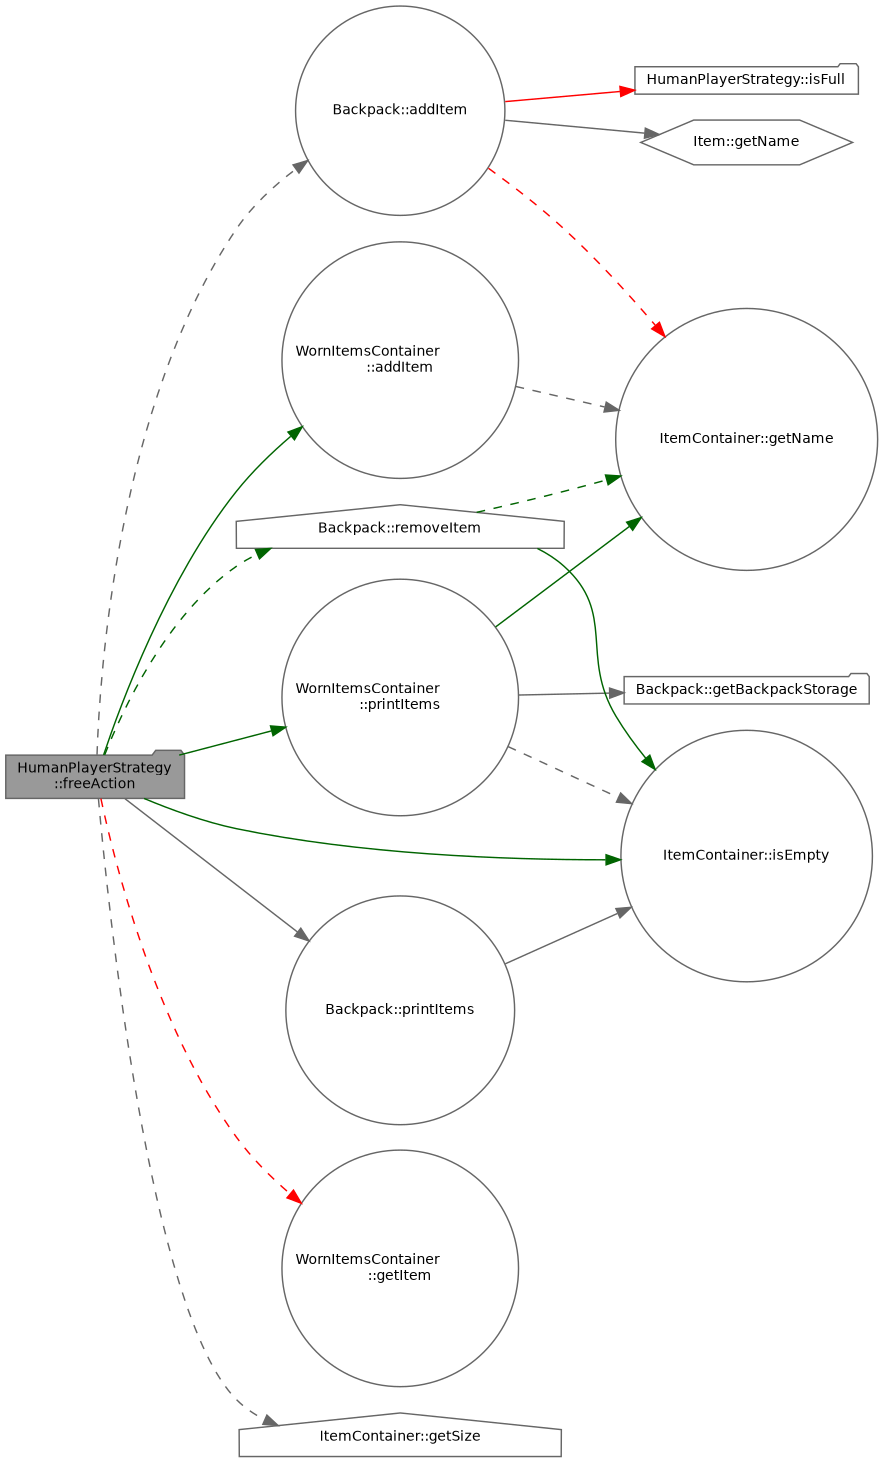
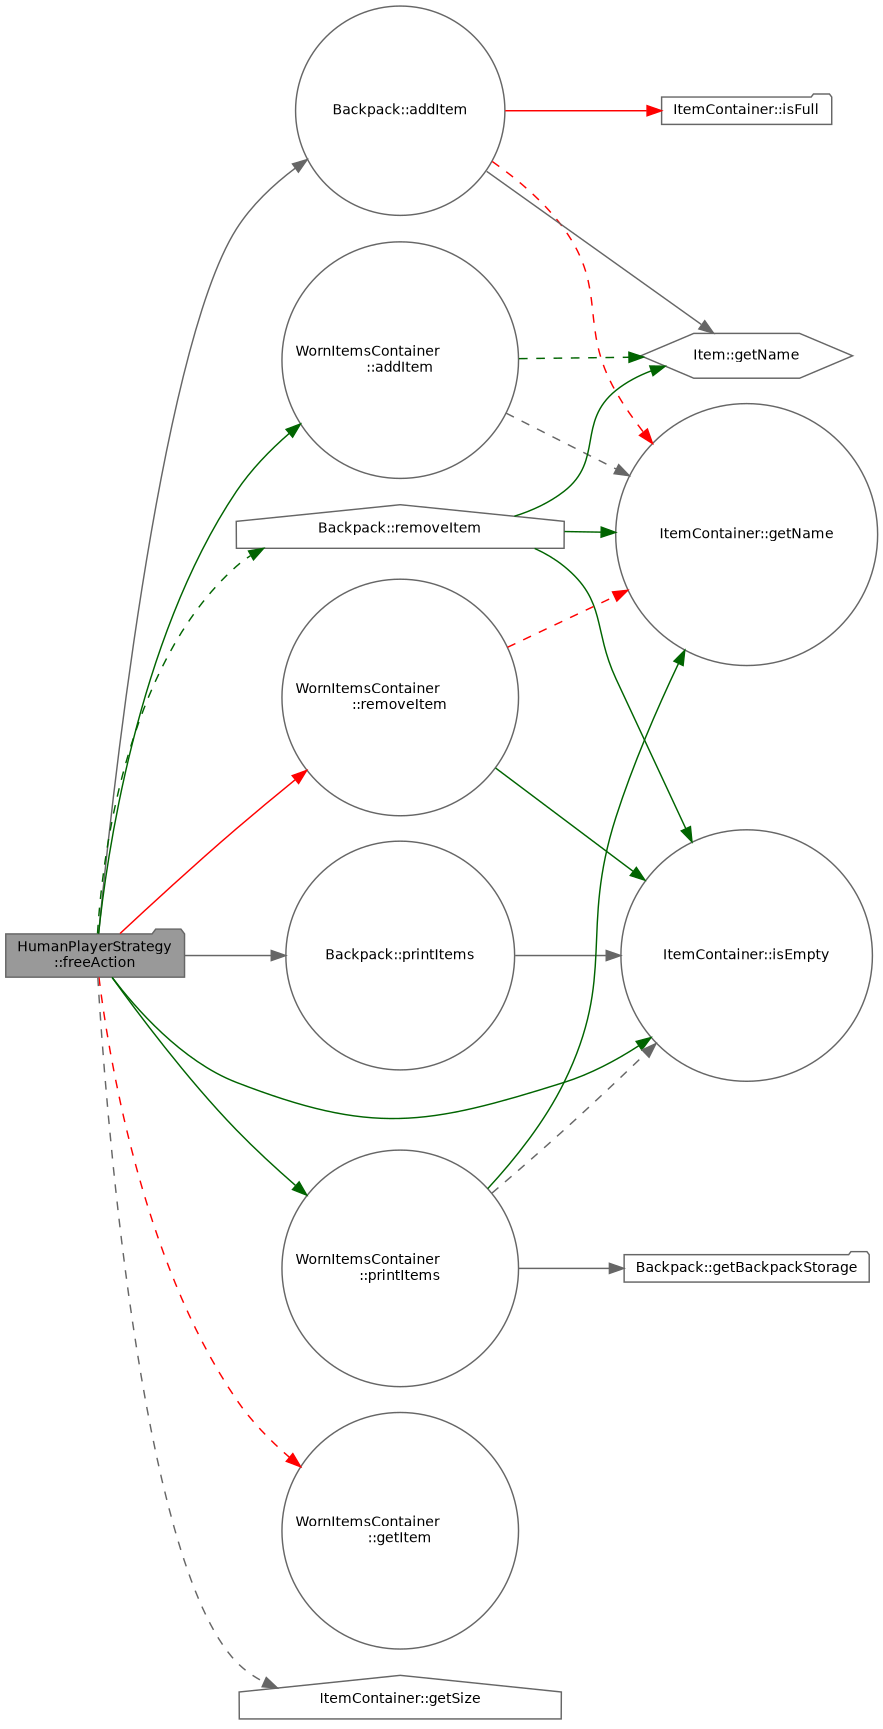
(747, 80) -> (747, 111)
none -> (574, 358)
(144, 441) -> (151, 534)
none -> (590, 443)
(542, 497) -> (583, 532)
none -> (400, 697)
